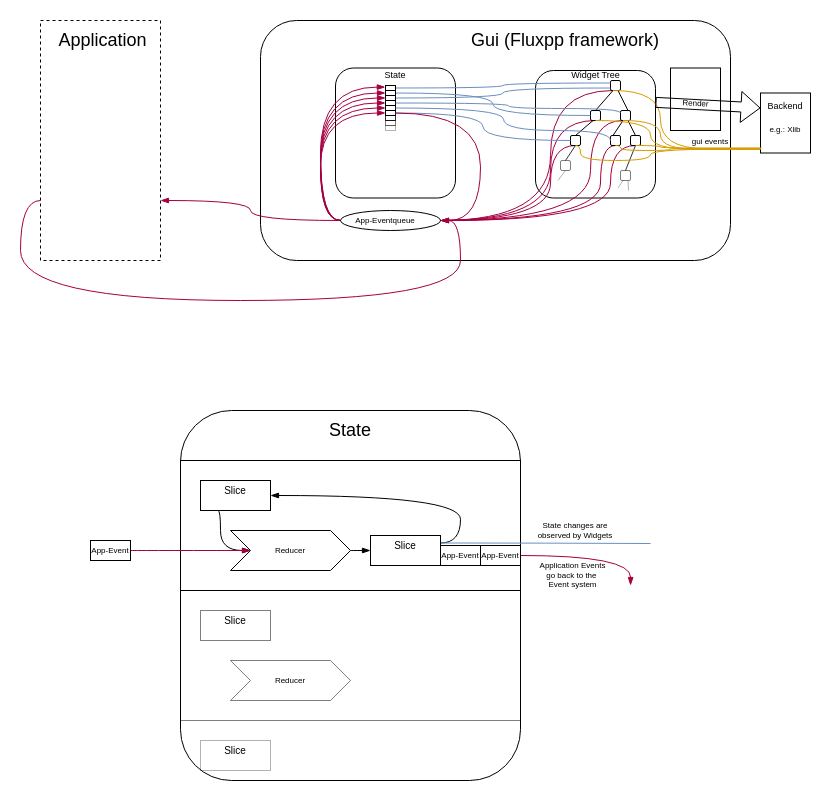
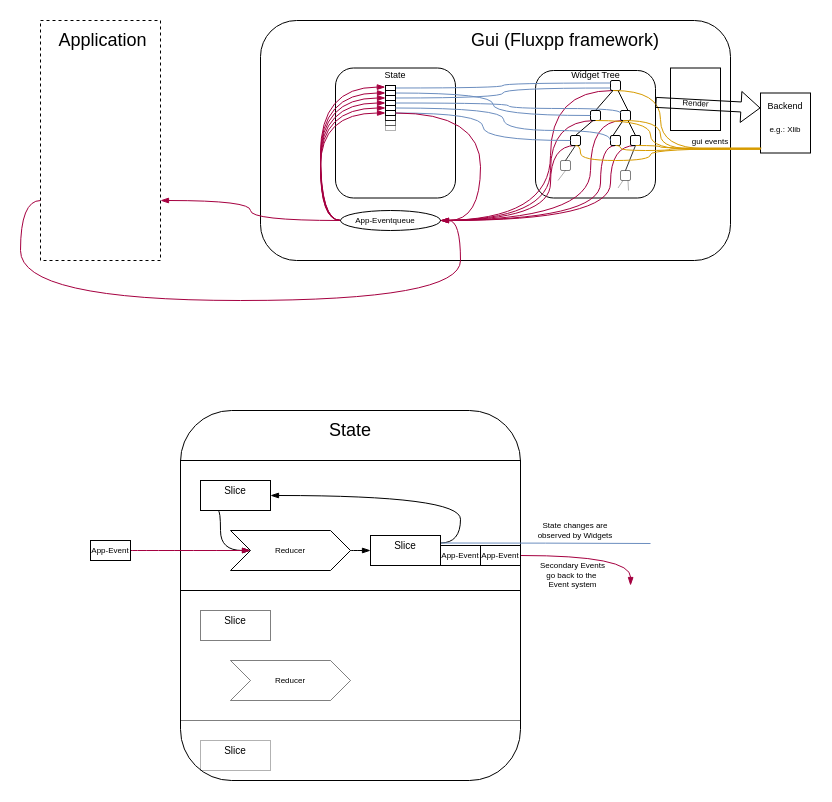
(573, 576) -> (573, 576)
